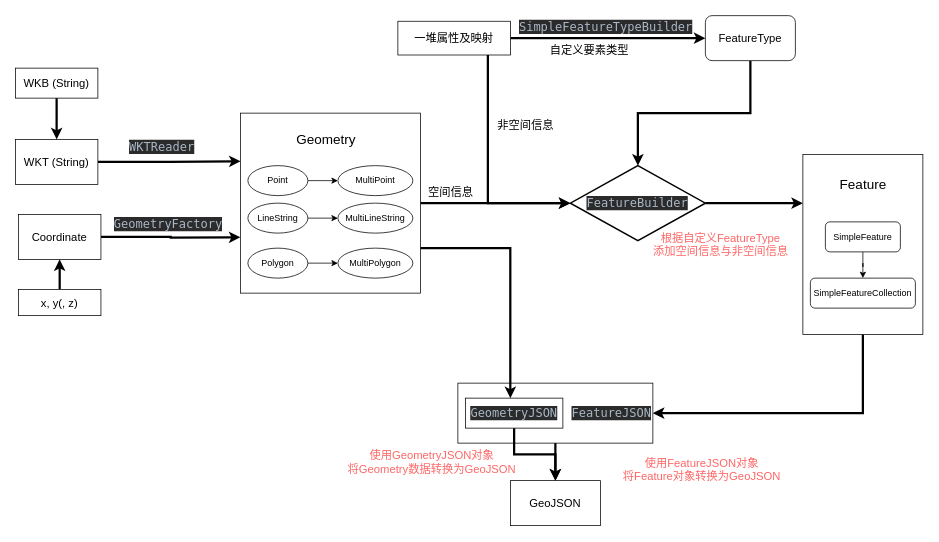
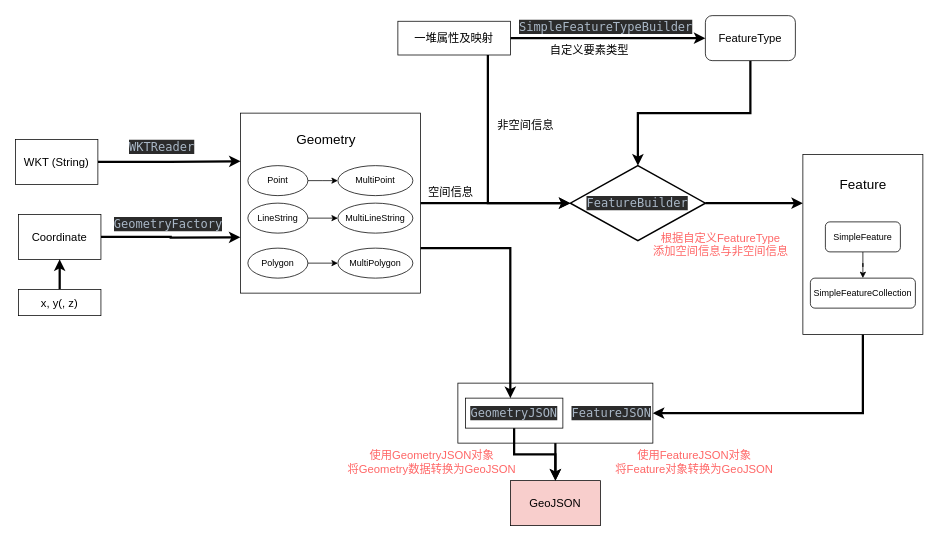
(57, 83) -> none
(57, 114) -> none
(702, 469) -> (694, 462)
(555, 503) -> (555, 503)
